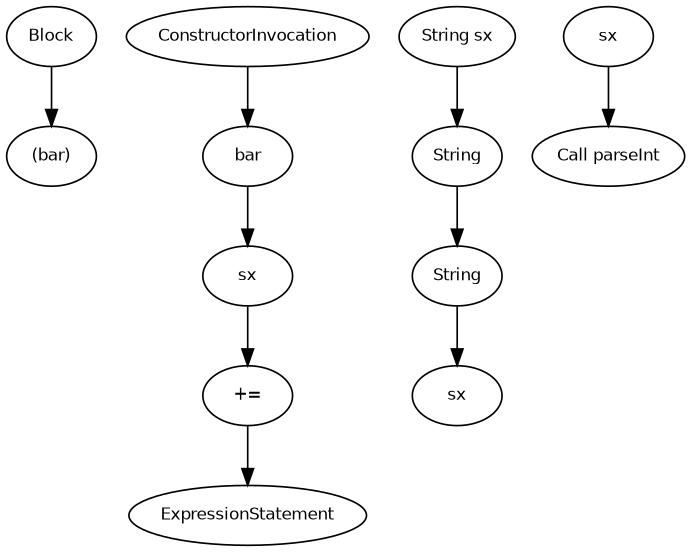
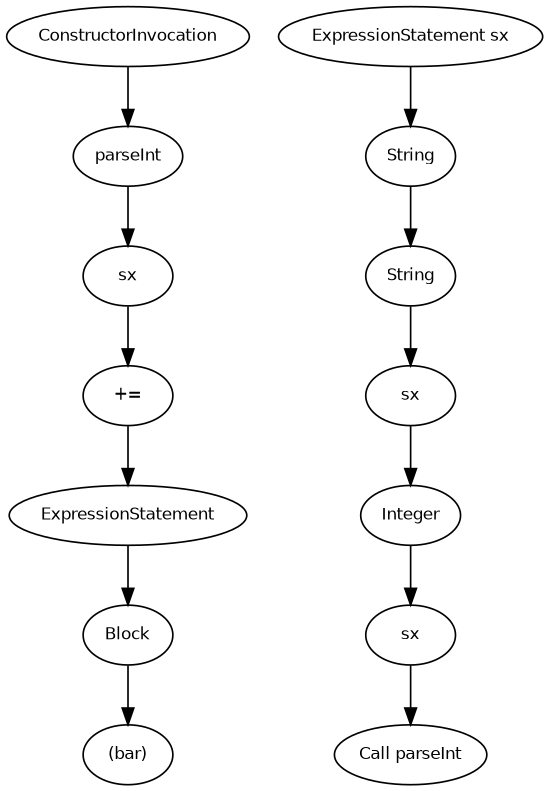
(457, 37) -> (411, 37)
(248, 156) -> (128, 156)
none -> (411, 515)
none -> (128, 567)
